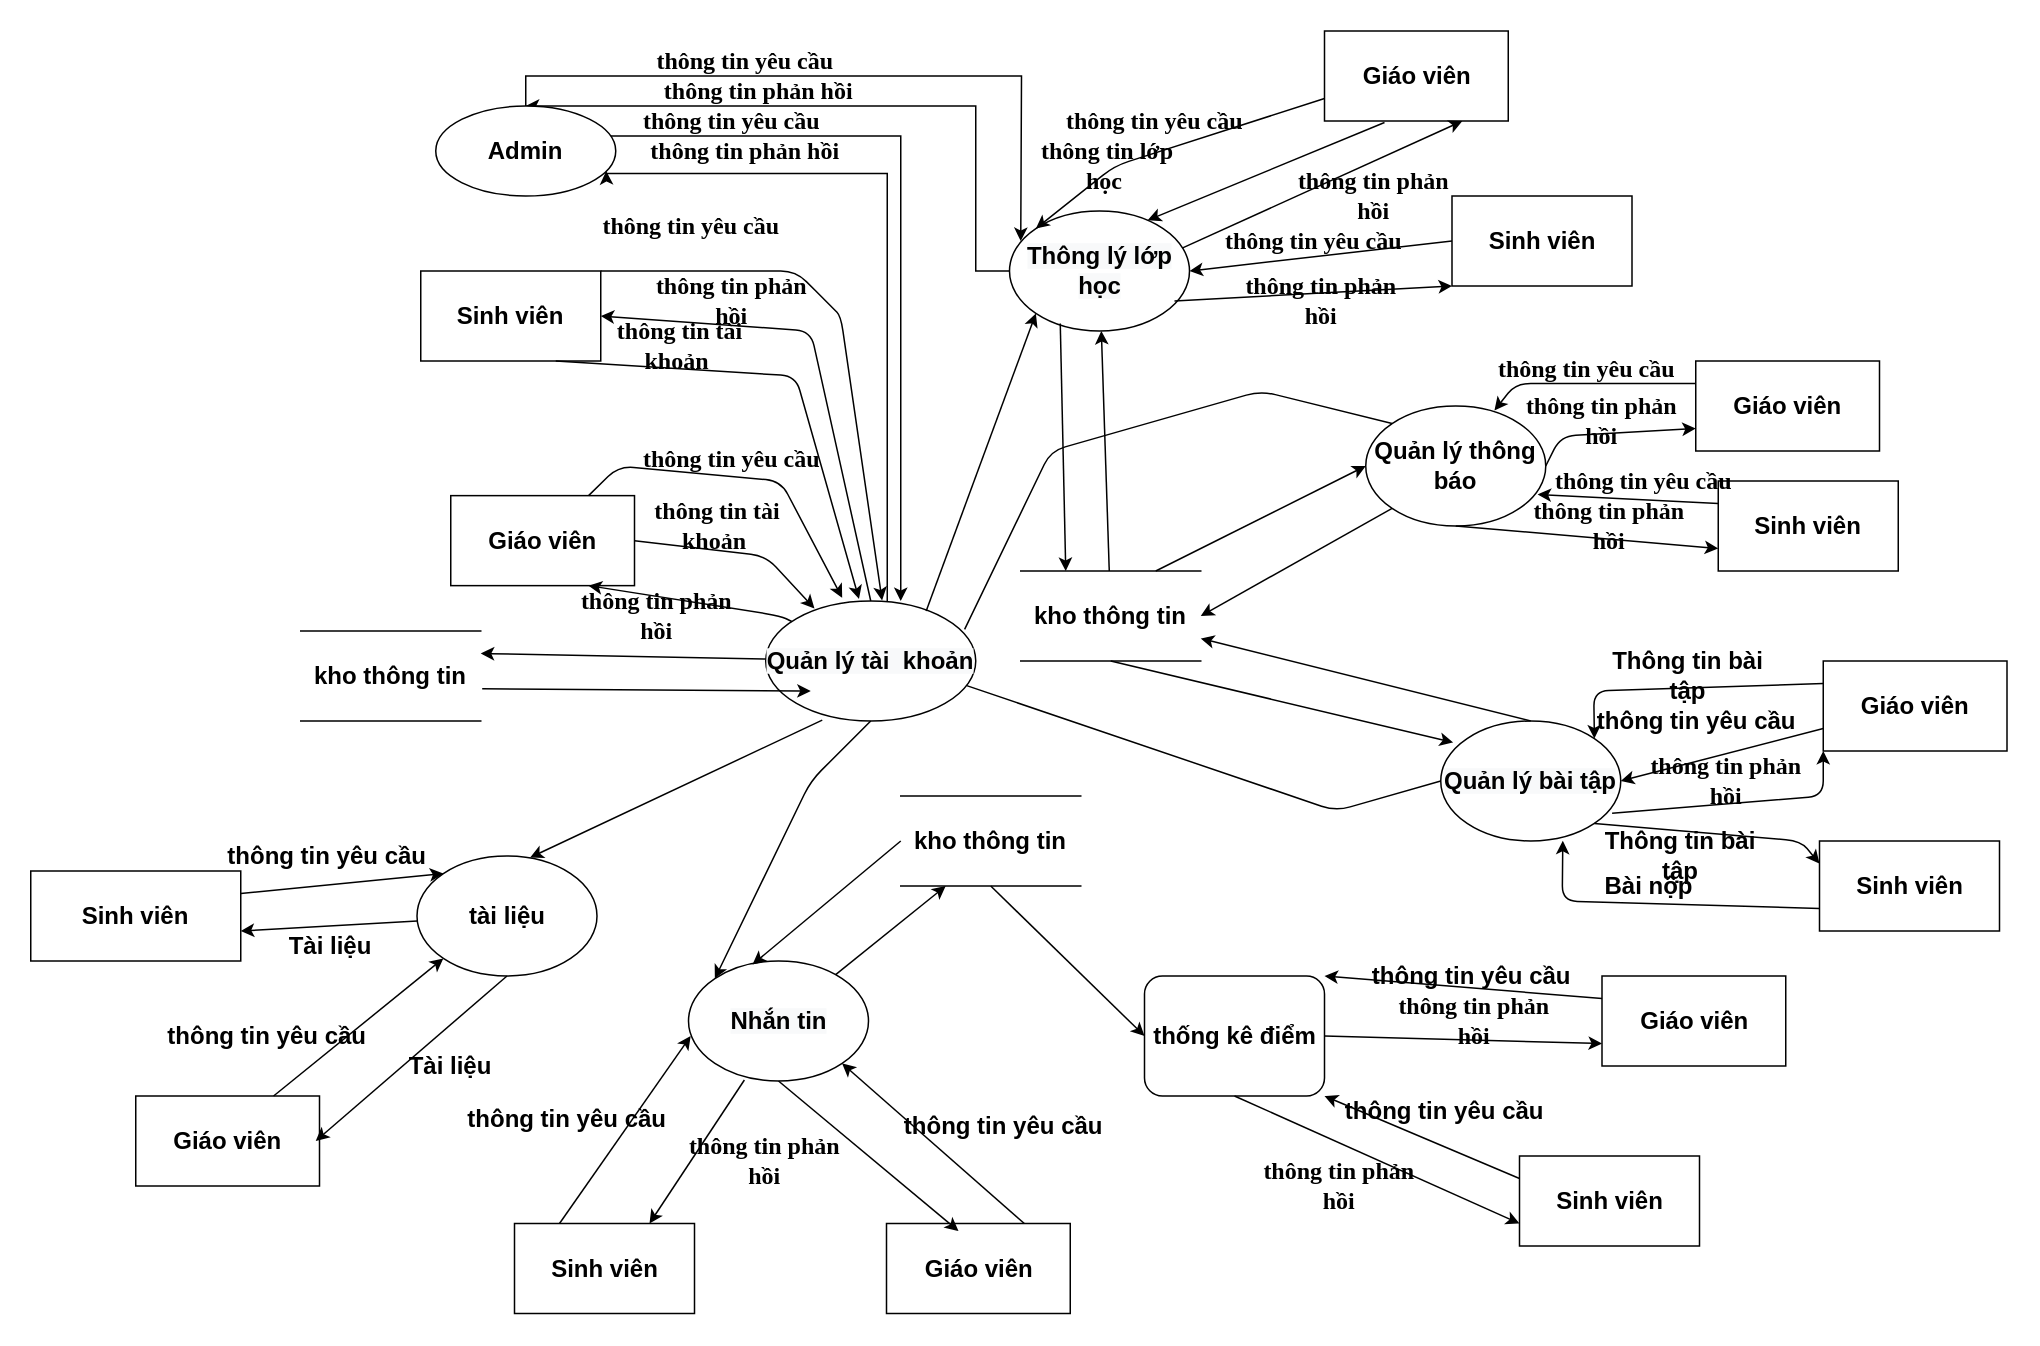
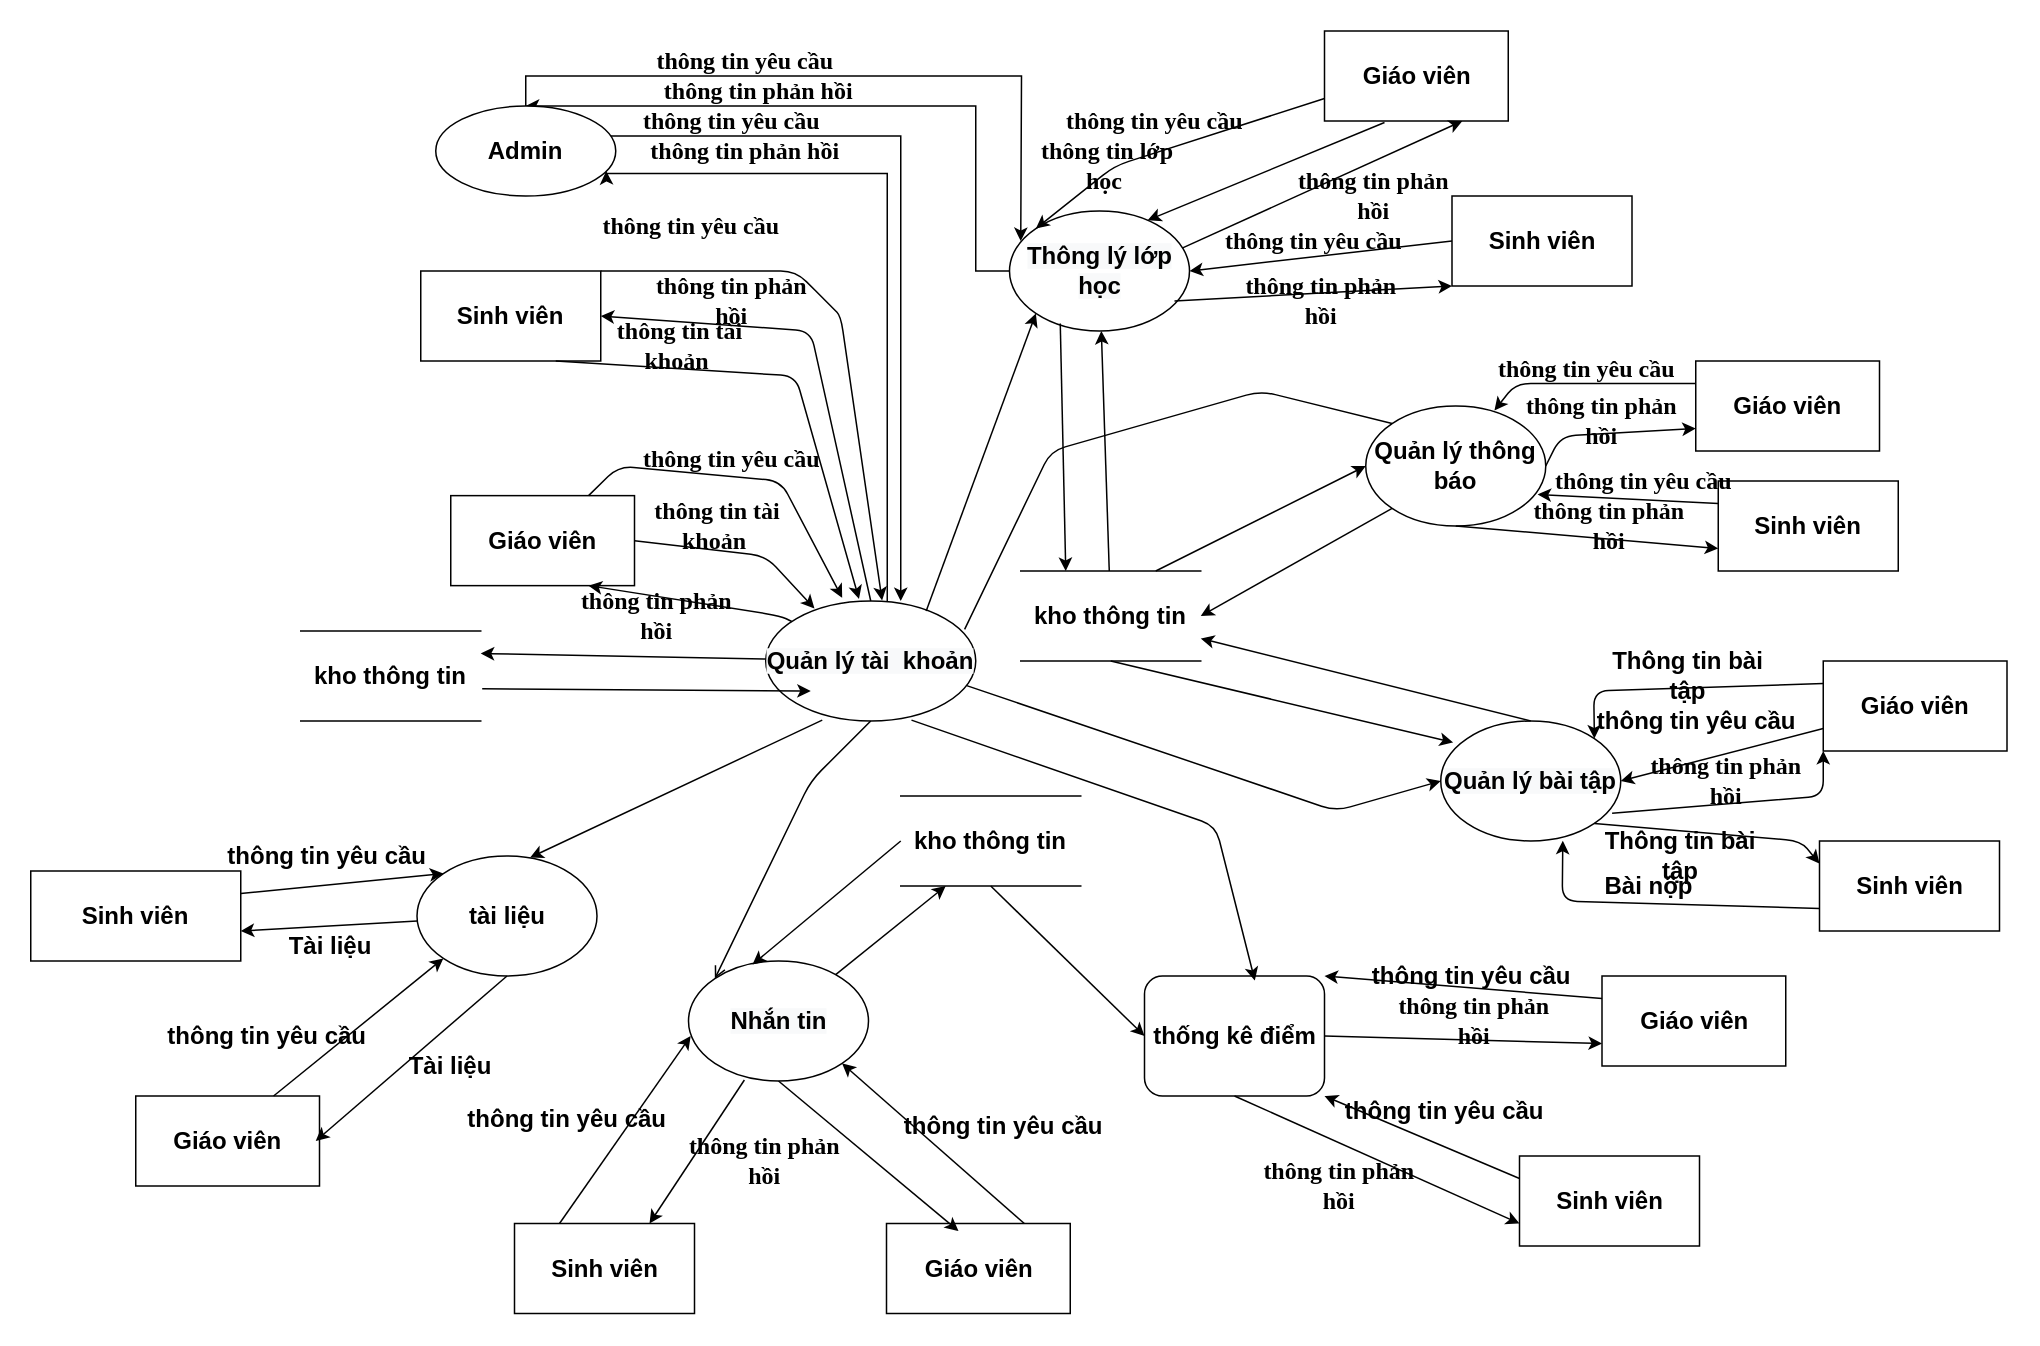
(1433, 783) -> (1430, 784)
none -> (1129, 796)
(720, 968) -> (719, 971)
